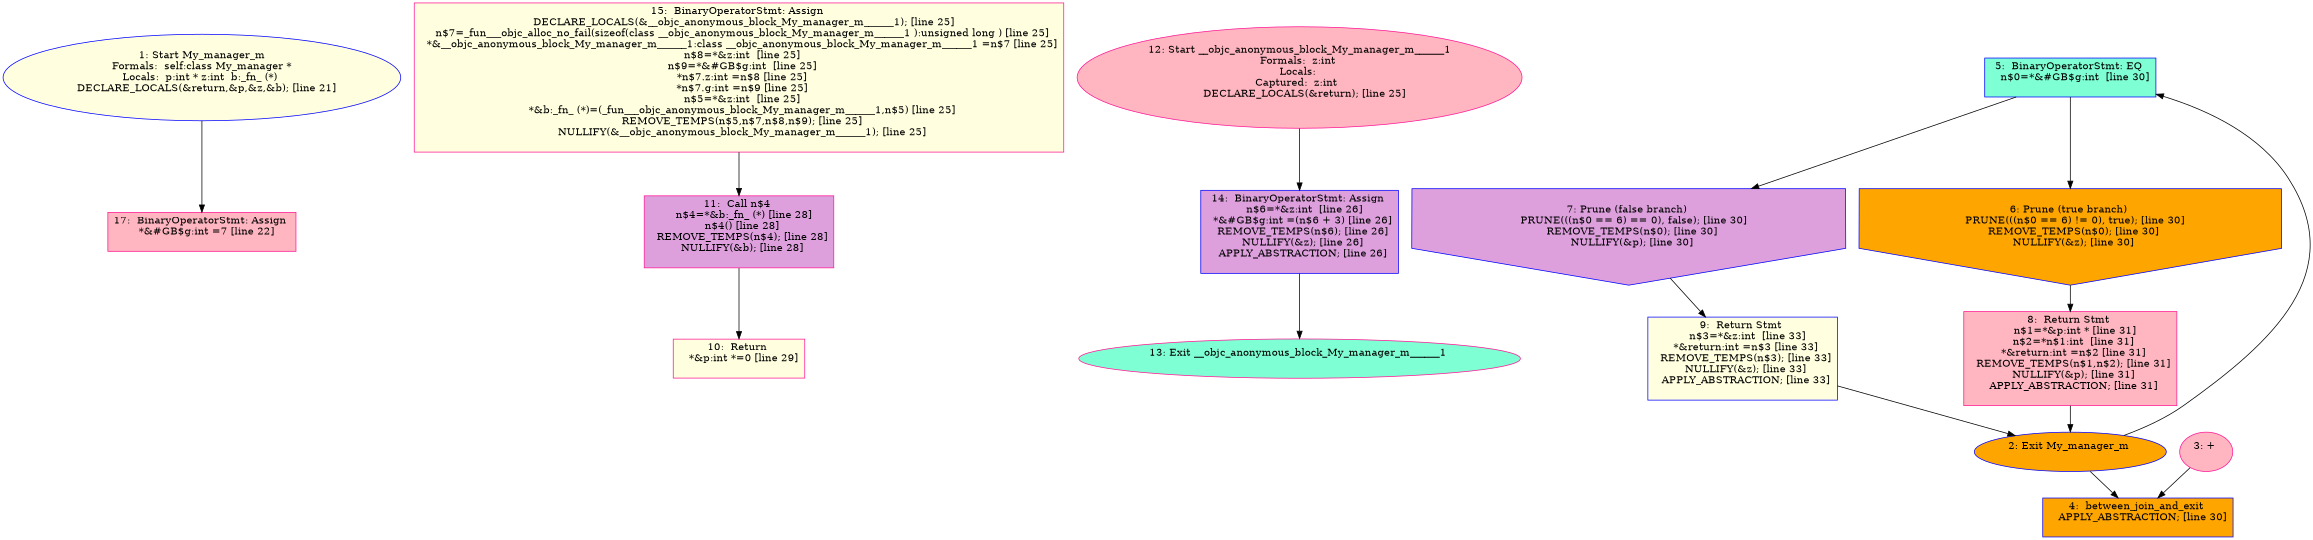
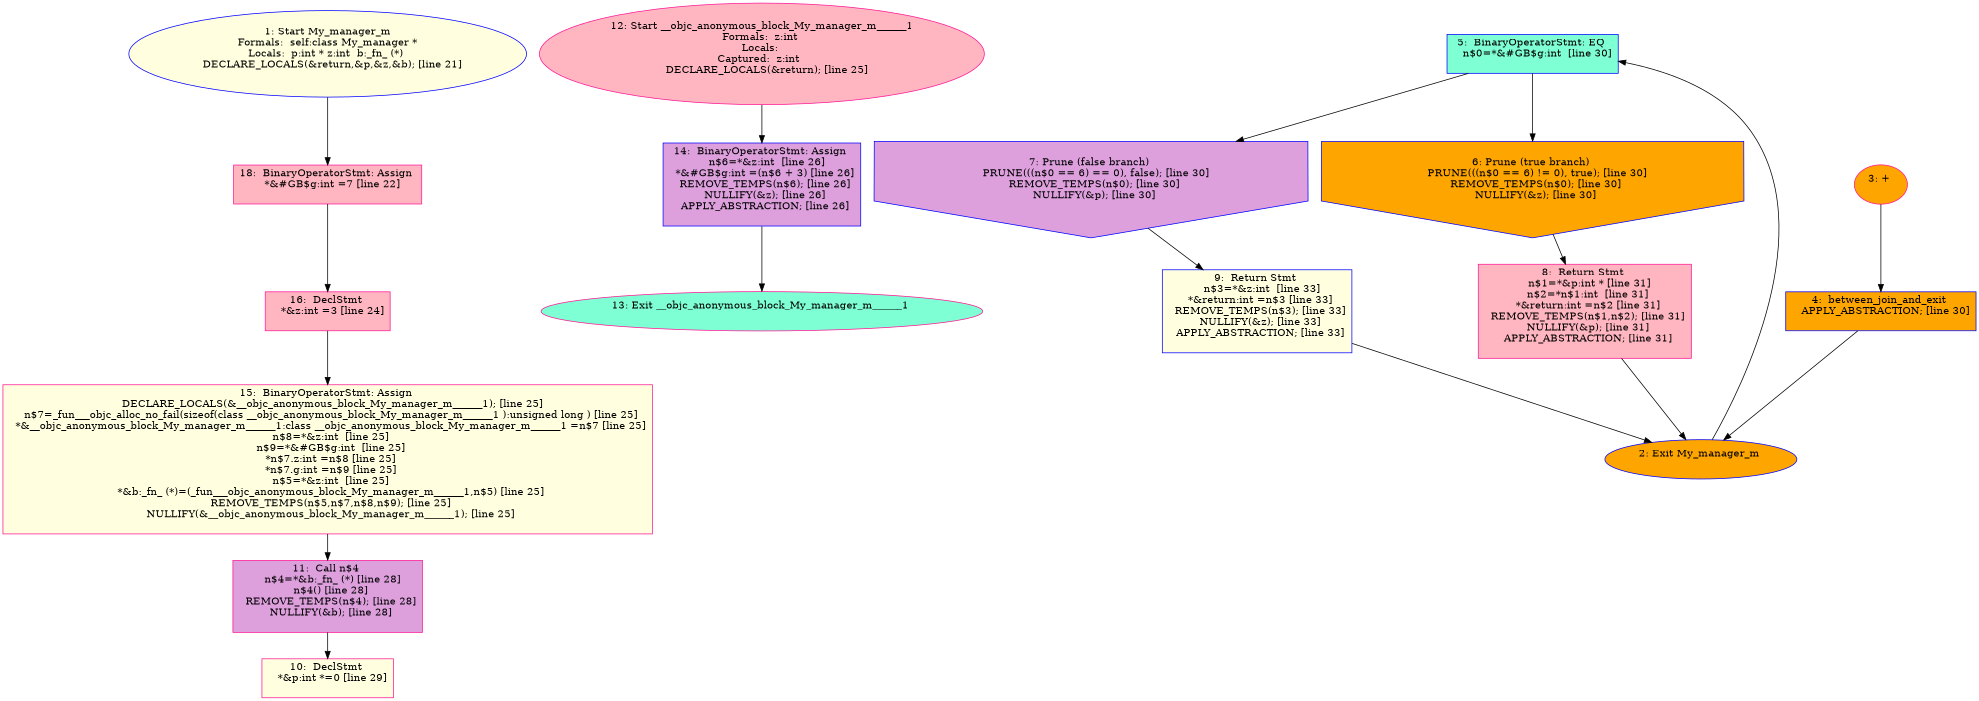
(202, 232) -> (328, 185)
none -> (328, 311)
(739, 359) -> (328, 678)
(2206, 452) -> (1881, 185)
(2101, 482) -> (1794, 383)
